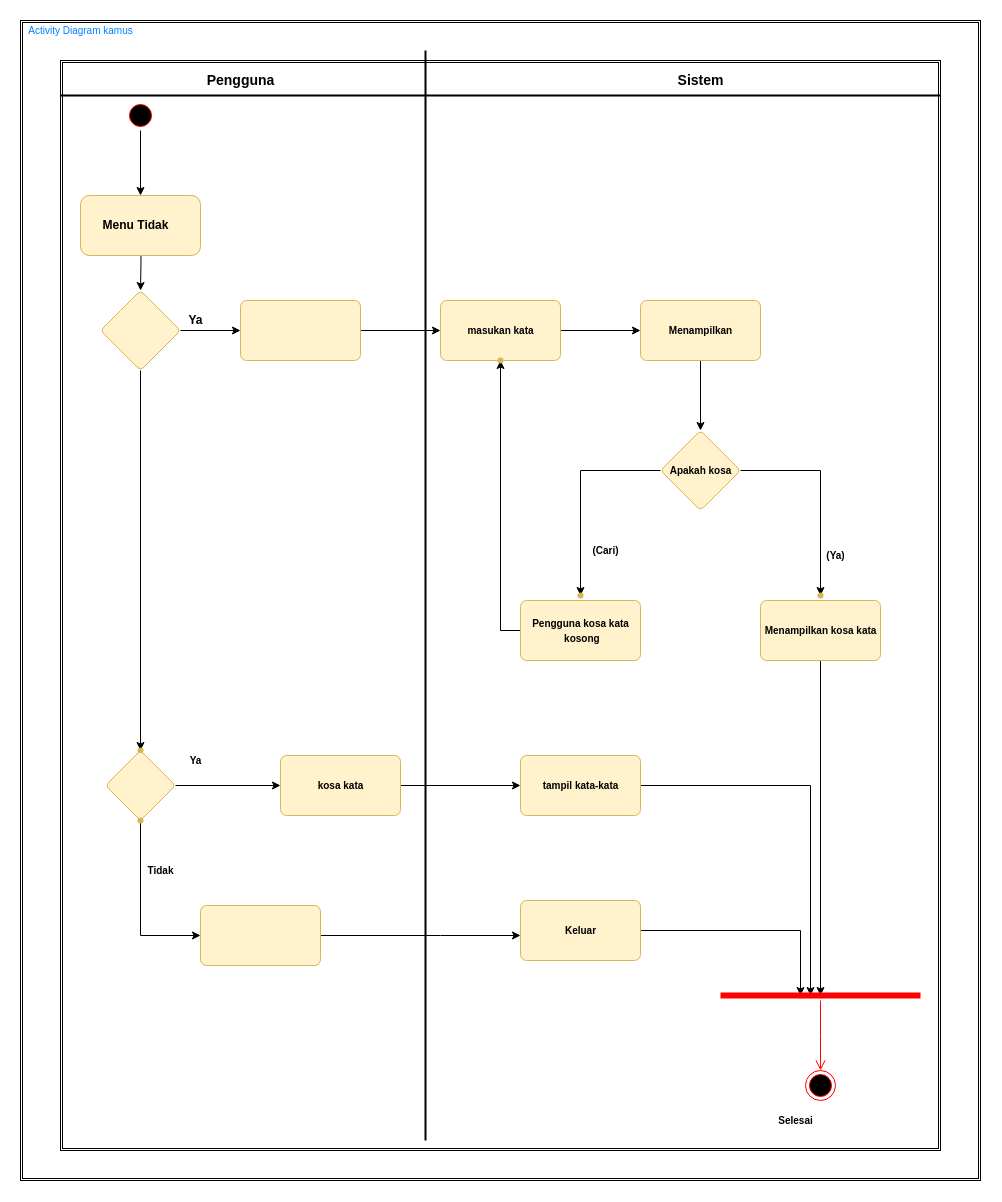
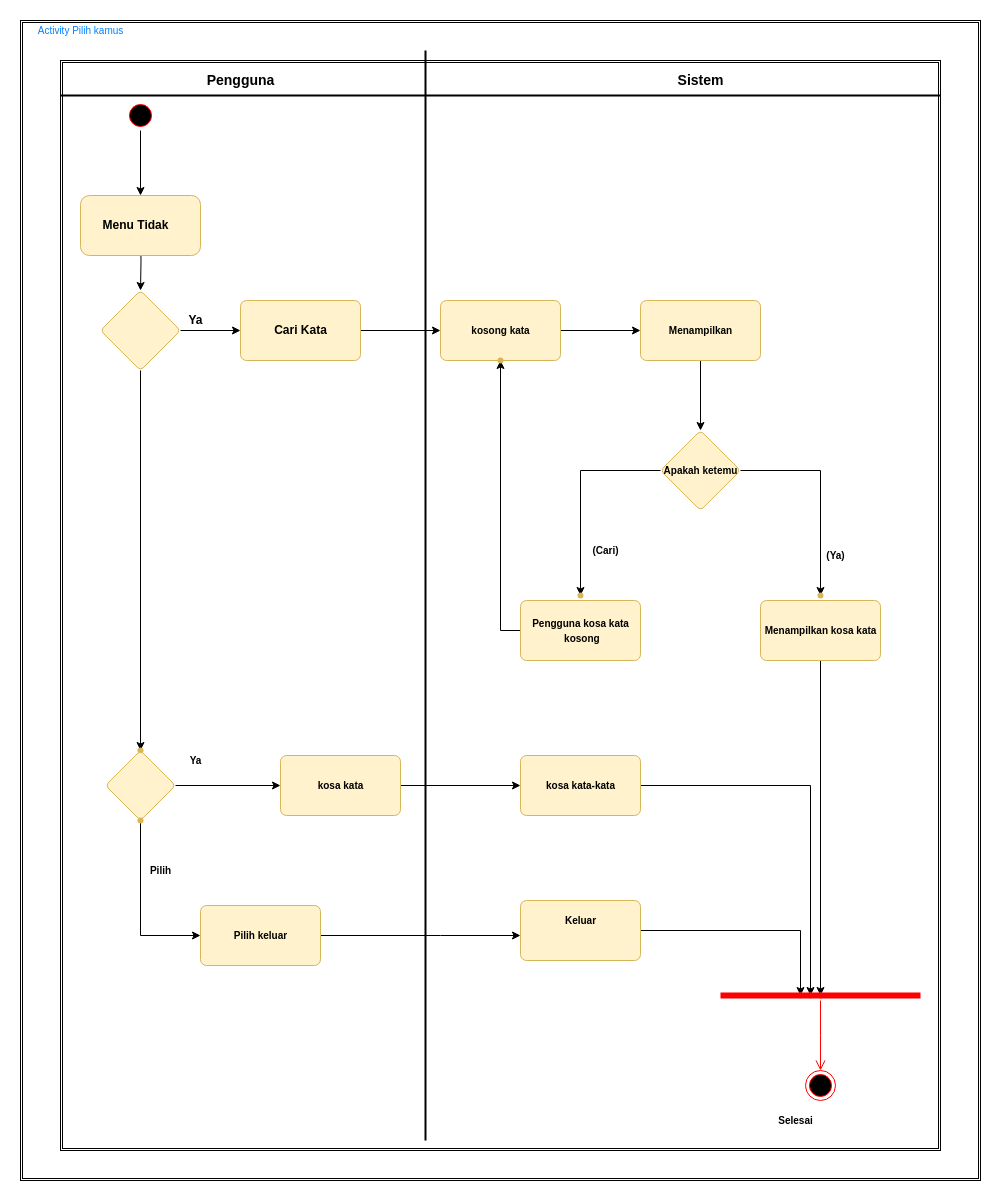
(81, 31) -> (81, 31)
none -> (301, 331)
(501, 331) -> (501, 331)
(701, 471) -> (701, 471)
(581, 786) -> (581, 786)
(161, 871) -> (161, 871)
(581, 931) -> (581, 921)
none -> (261, 936)
